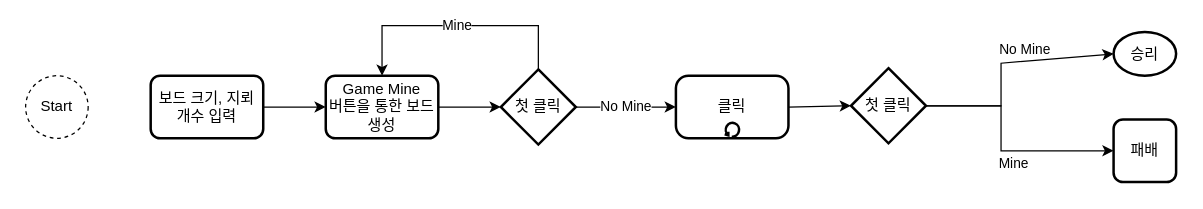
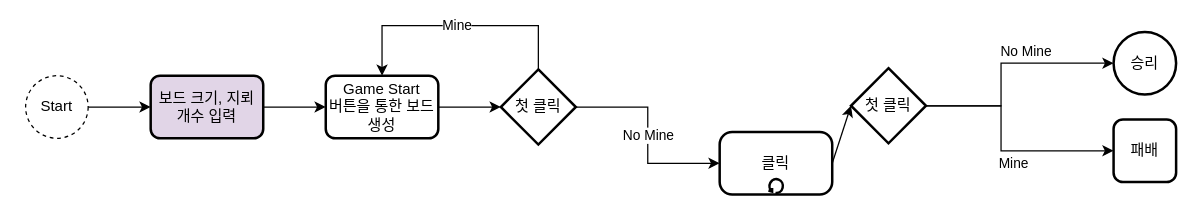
(1144, 54) -> (1144, 63)
none -> (115, 107)
(207, 107) -> (207, 107)
(382, 107) -> (382, 107)
(732, 107) -> (776, 163)
